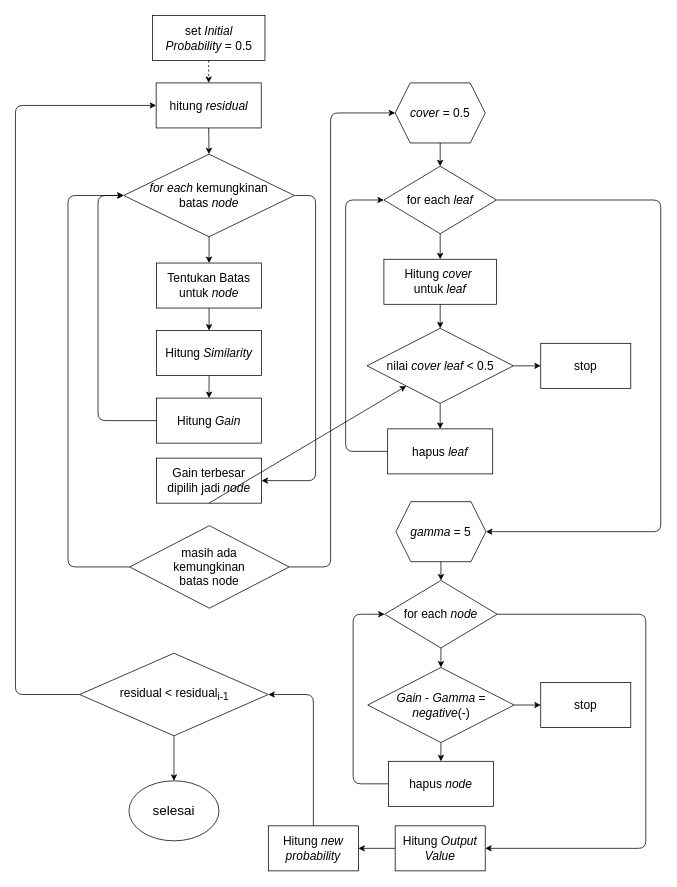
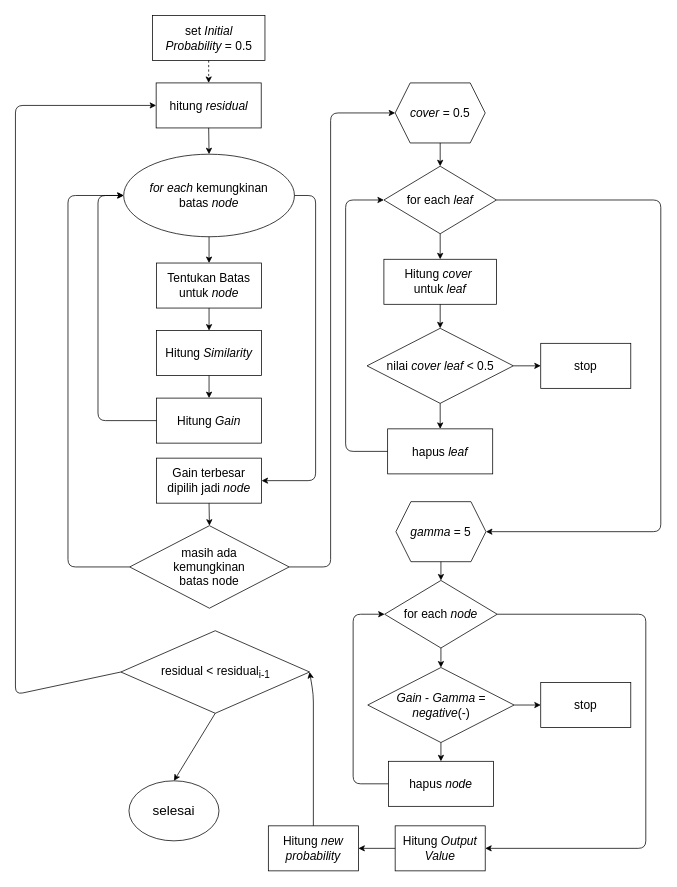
(209, 195) -> (209, 195)
(305, 446) -> (209, 511)
(174, 694) -> (215, 672)
